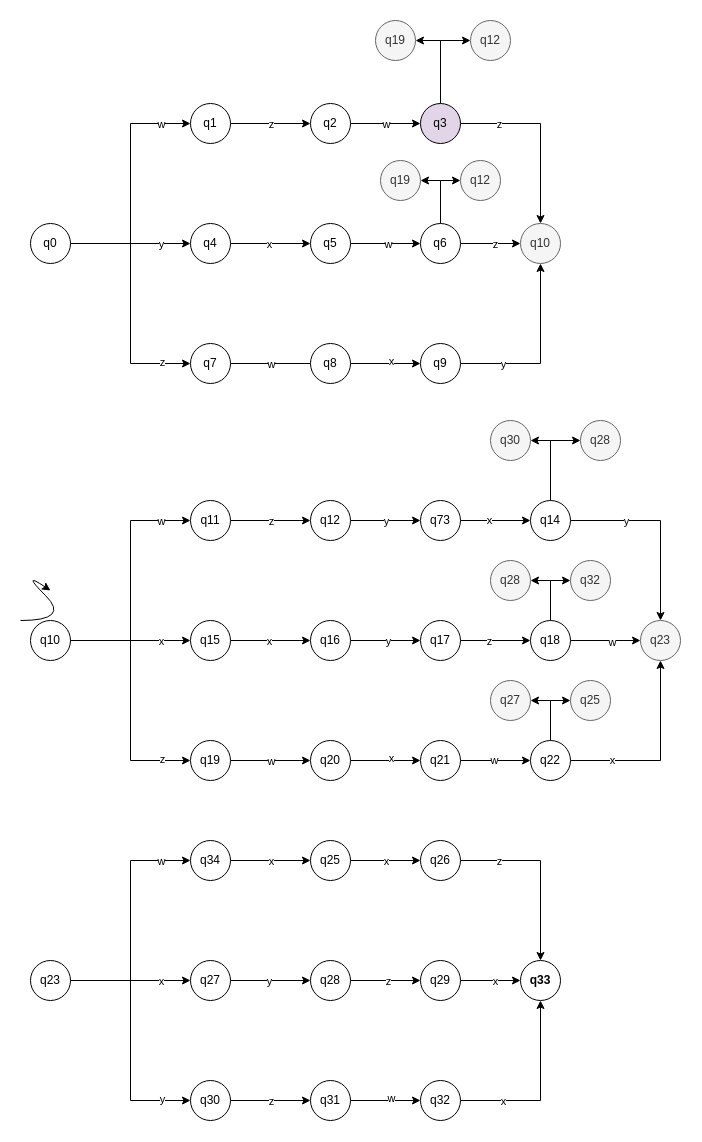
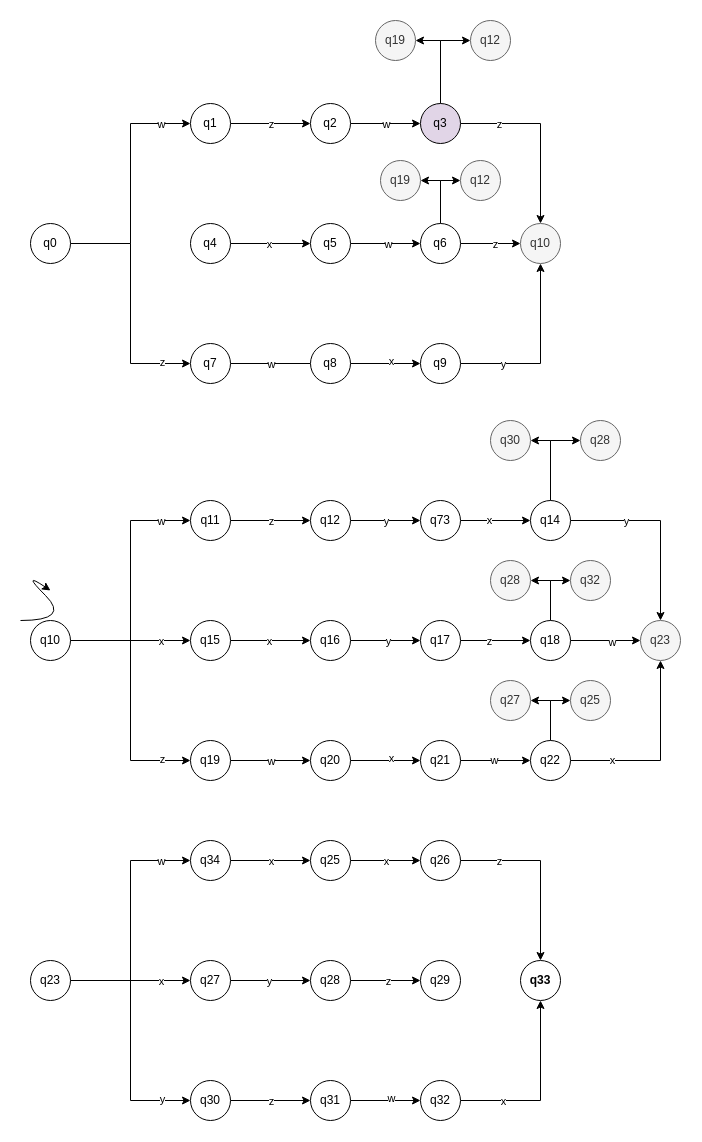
(158, 244) -> none
(487, 981) -> none
